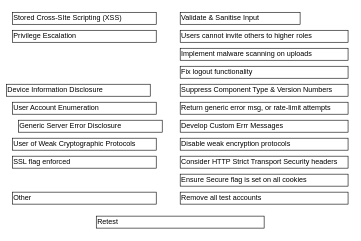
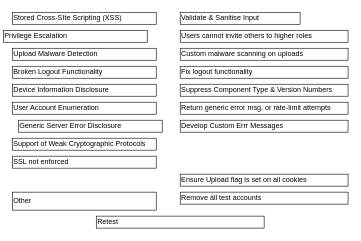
(84, 36) -> (75, 36)
none -> (84, 54)
(249, 54) -> (243, 54)
none -> (84, 72)
(78, 90) -> (84, 90)
(80, 144) -> (85, 144)
(264, 144) -> none
(45, 162) -> (44, 162)
(264, 162) -> none
(251, 180) -> (250, 180)
(84, 198) -> (84, 201)
